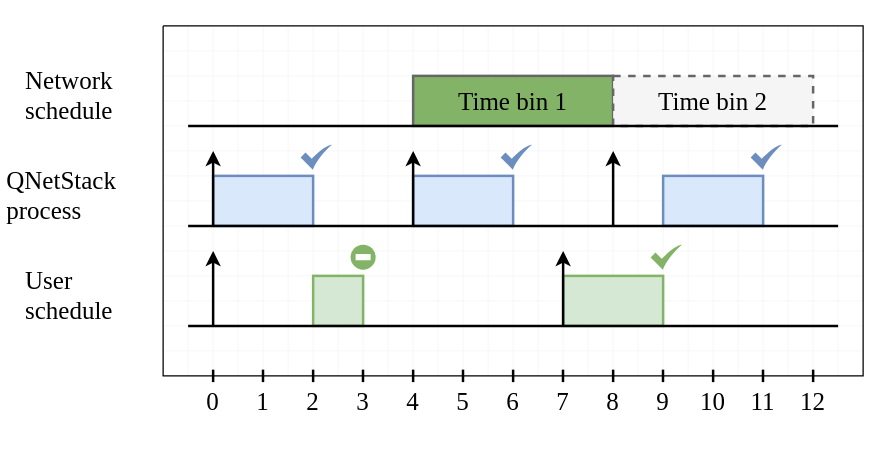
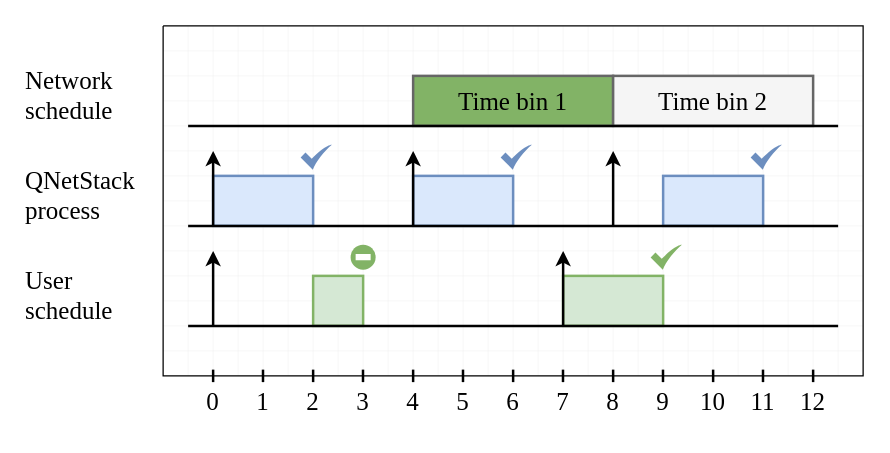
(713, 101) -> (713, 101)
(69, 194) -> (88, 194)
